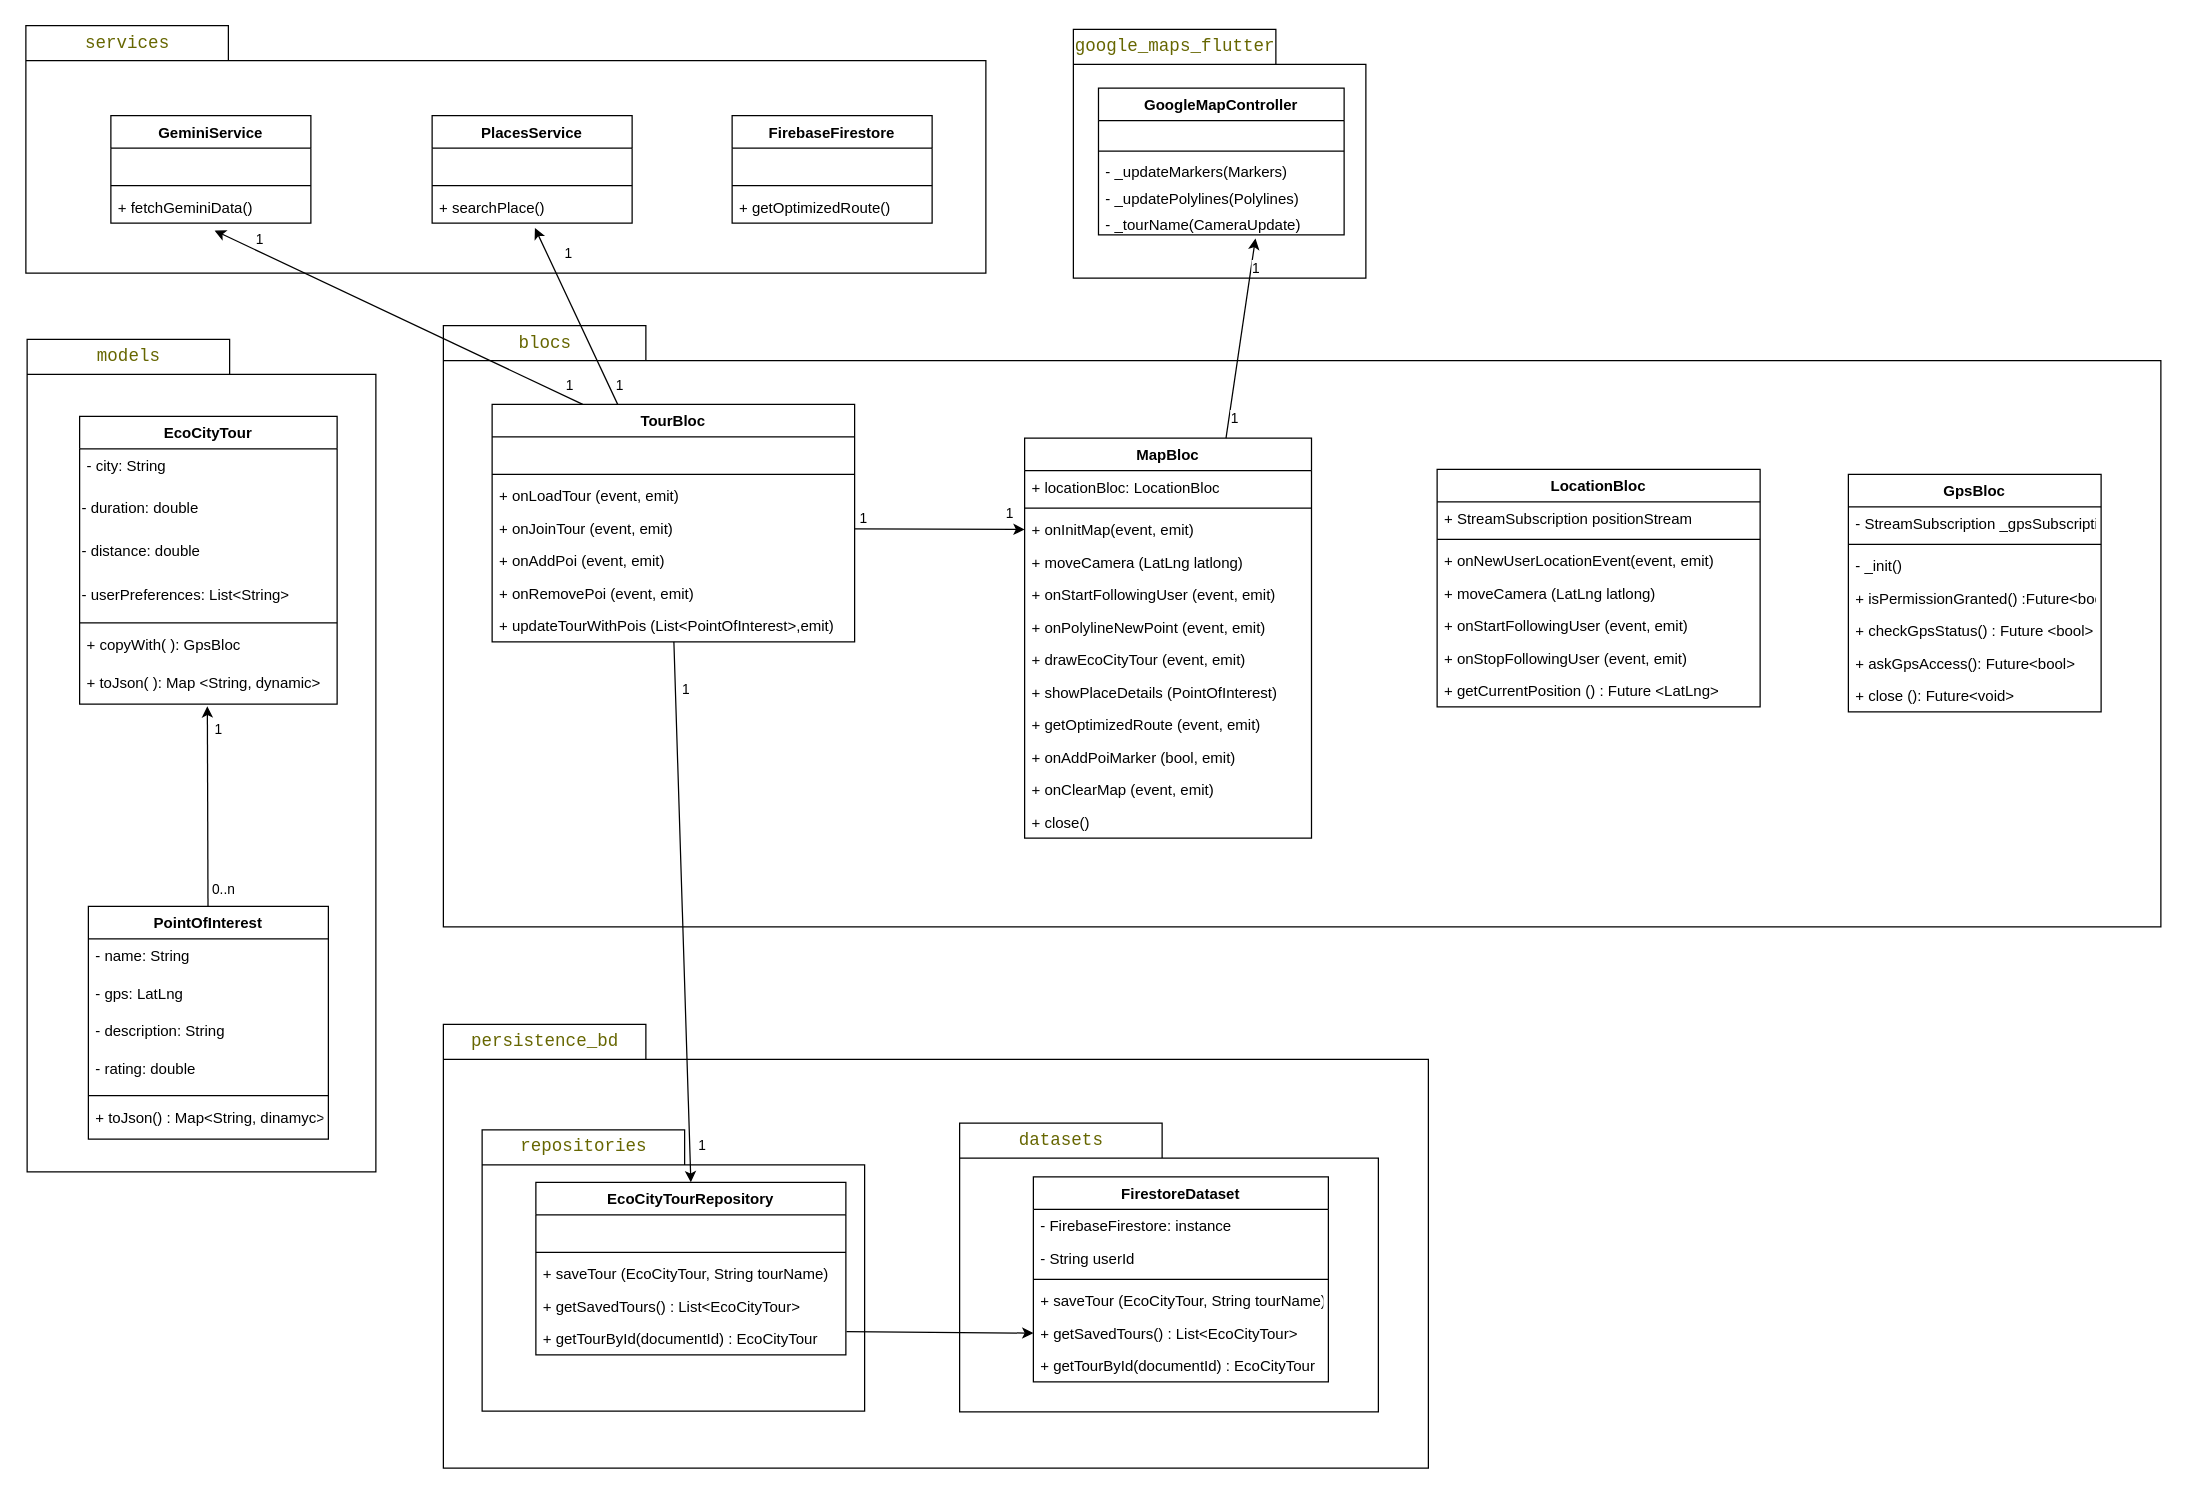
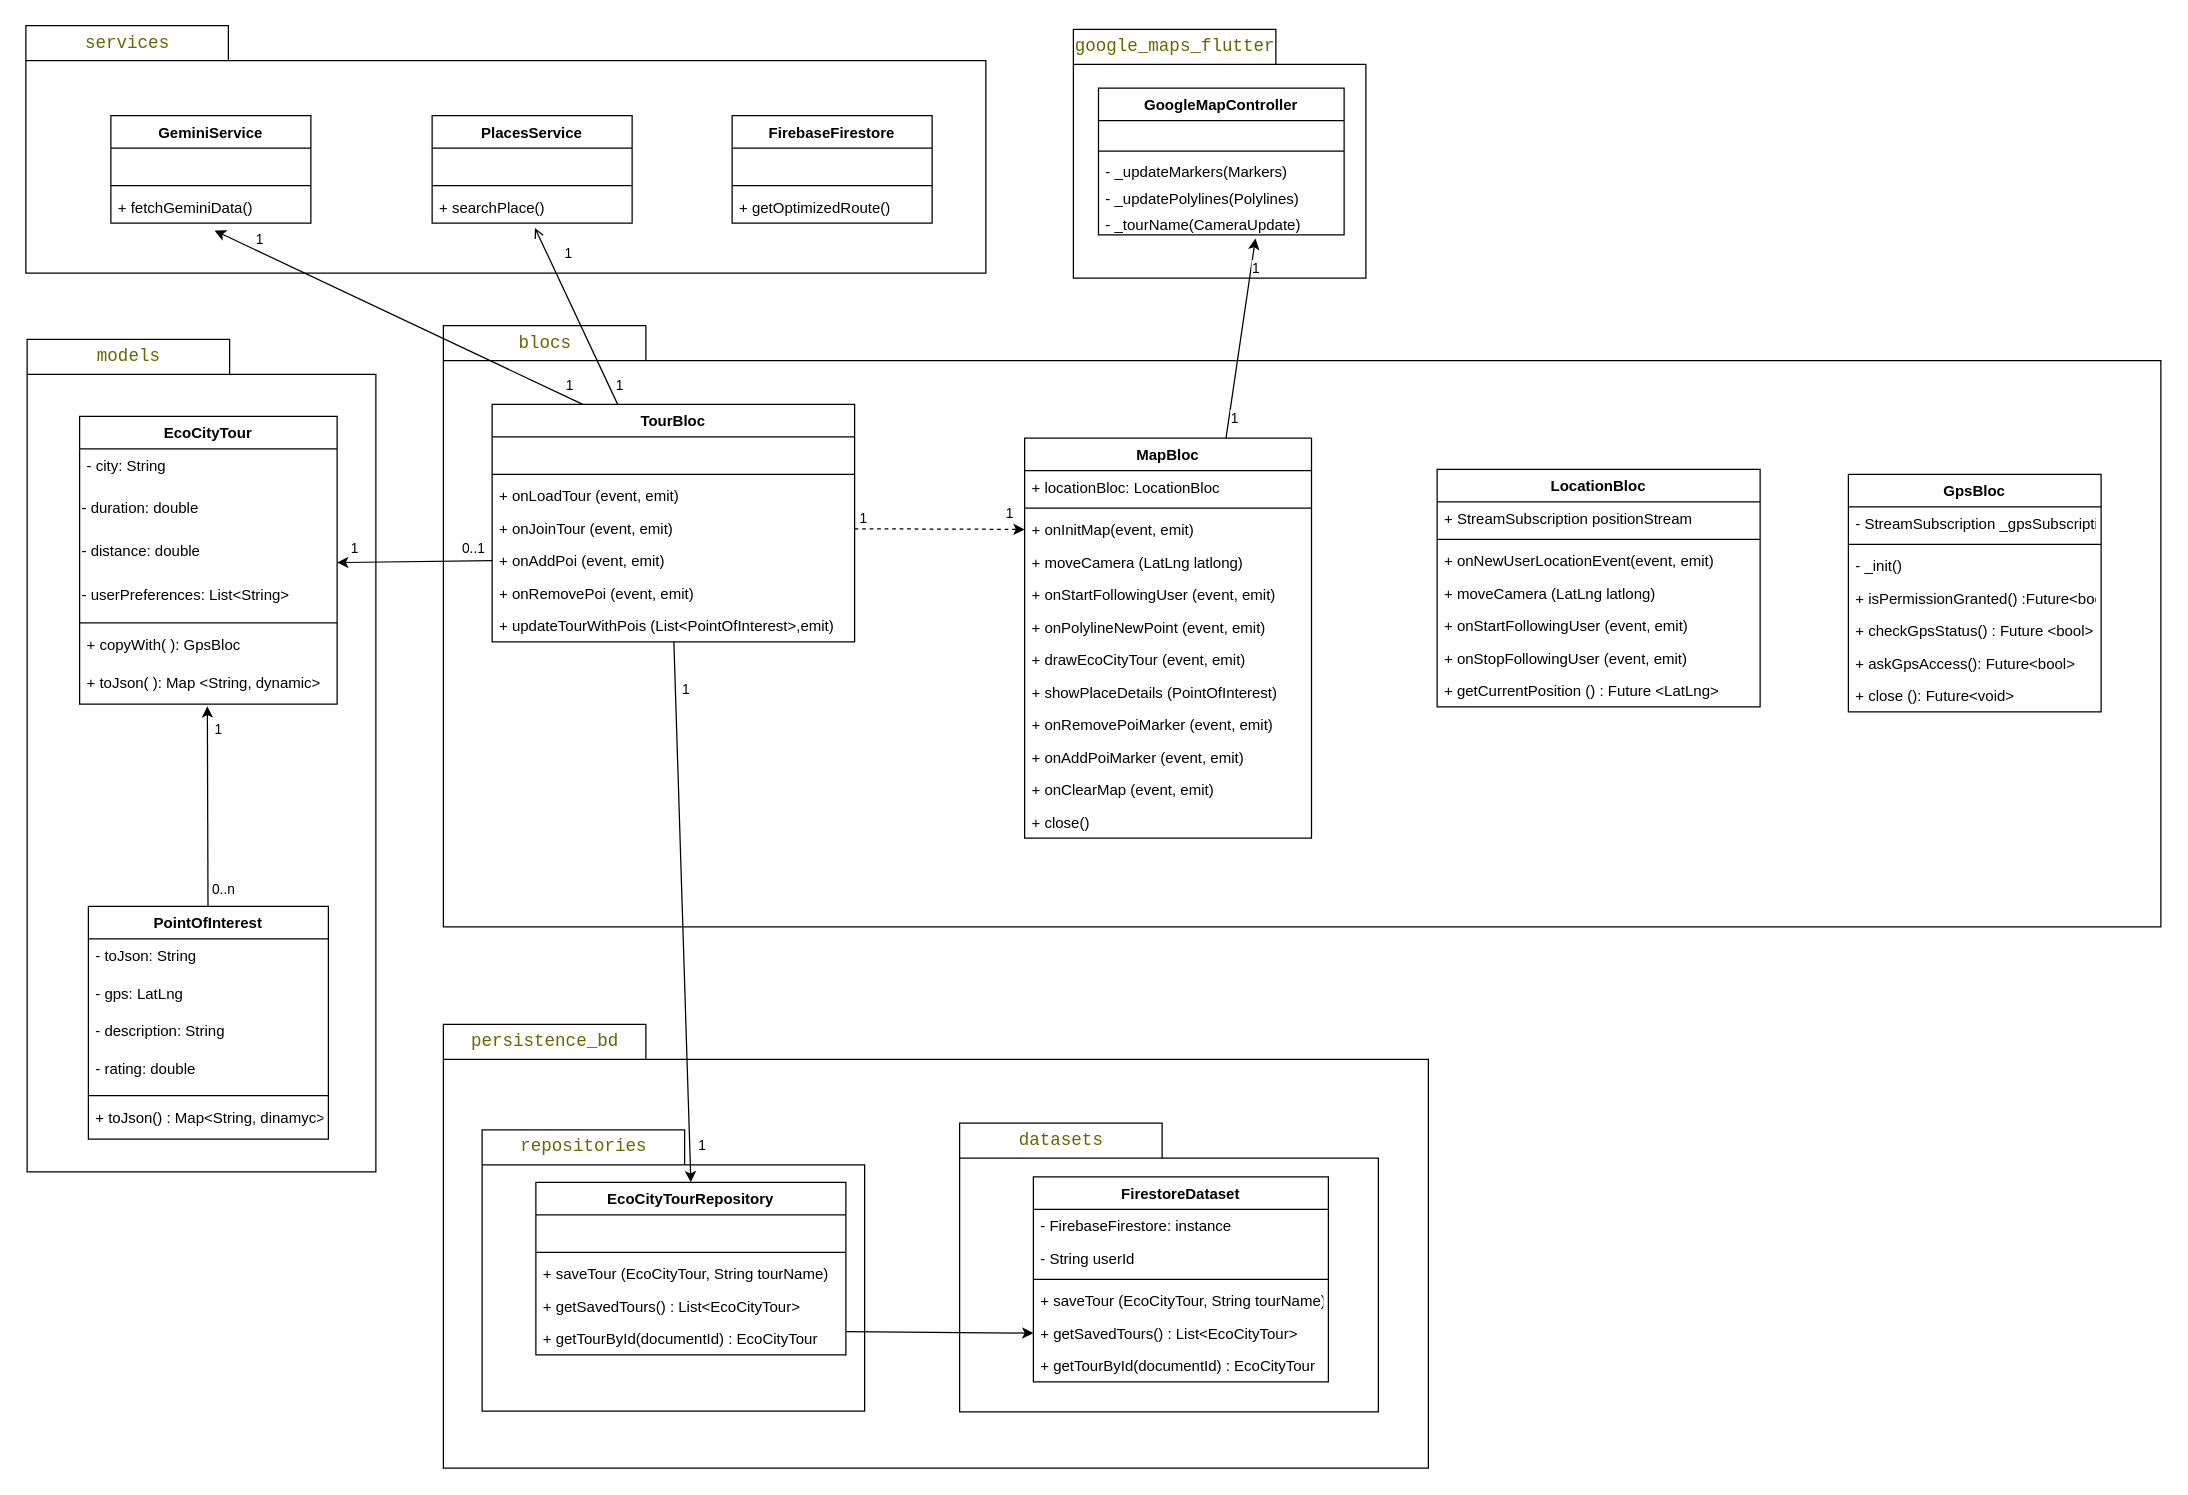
(539, 237) -> (538, 234)
(935, 529) -> (935, 529)
none -> (417, 562)
(1156, 725) -> (1158, 725)
(1139, 758) -> (1146, 758)
(146, 956) -> (154, 956)
